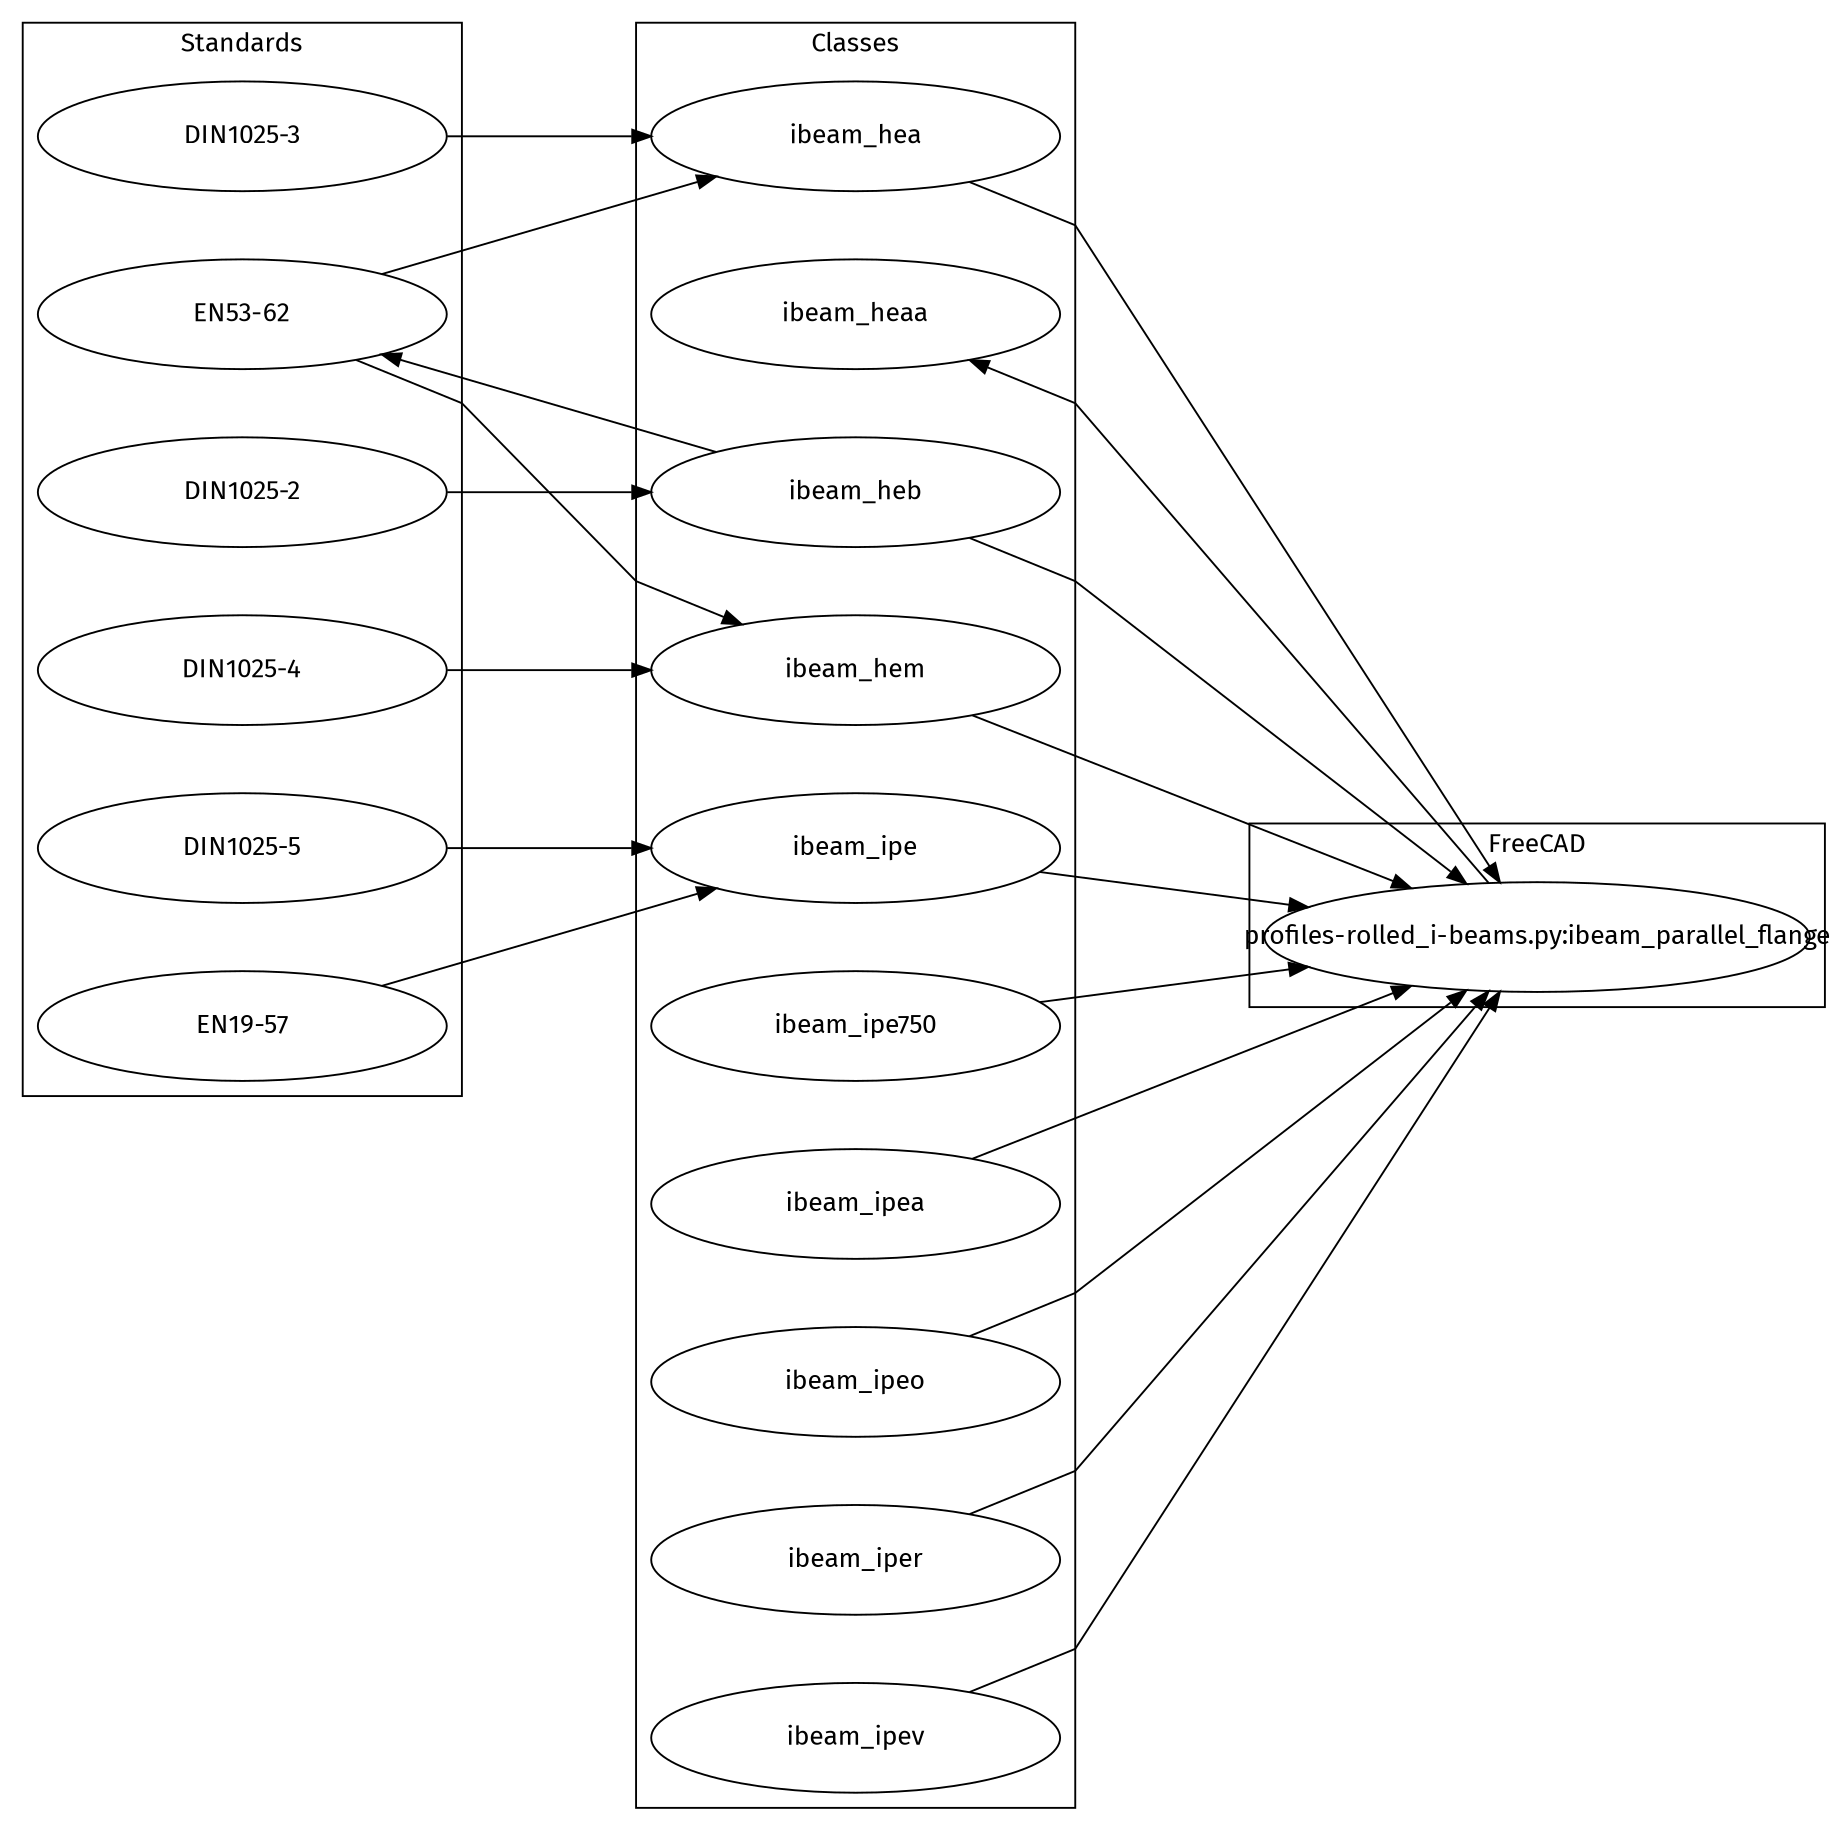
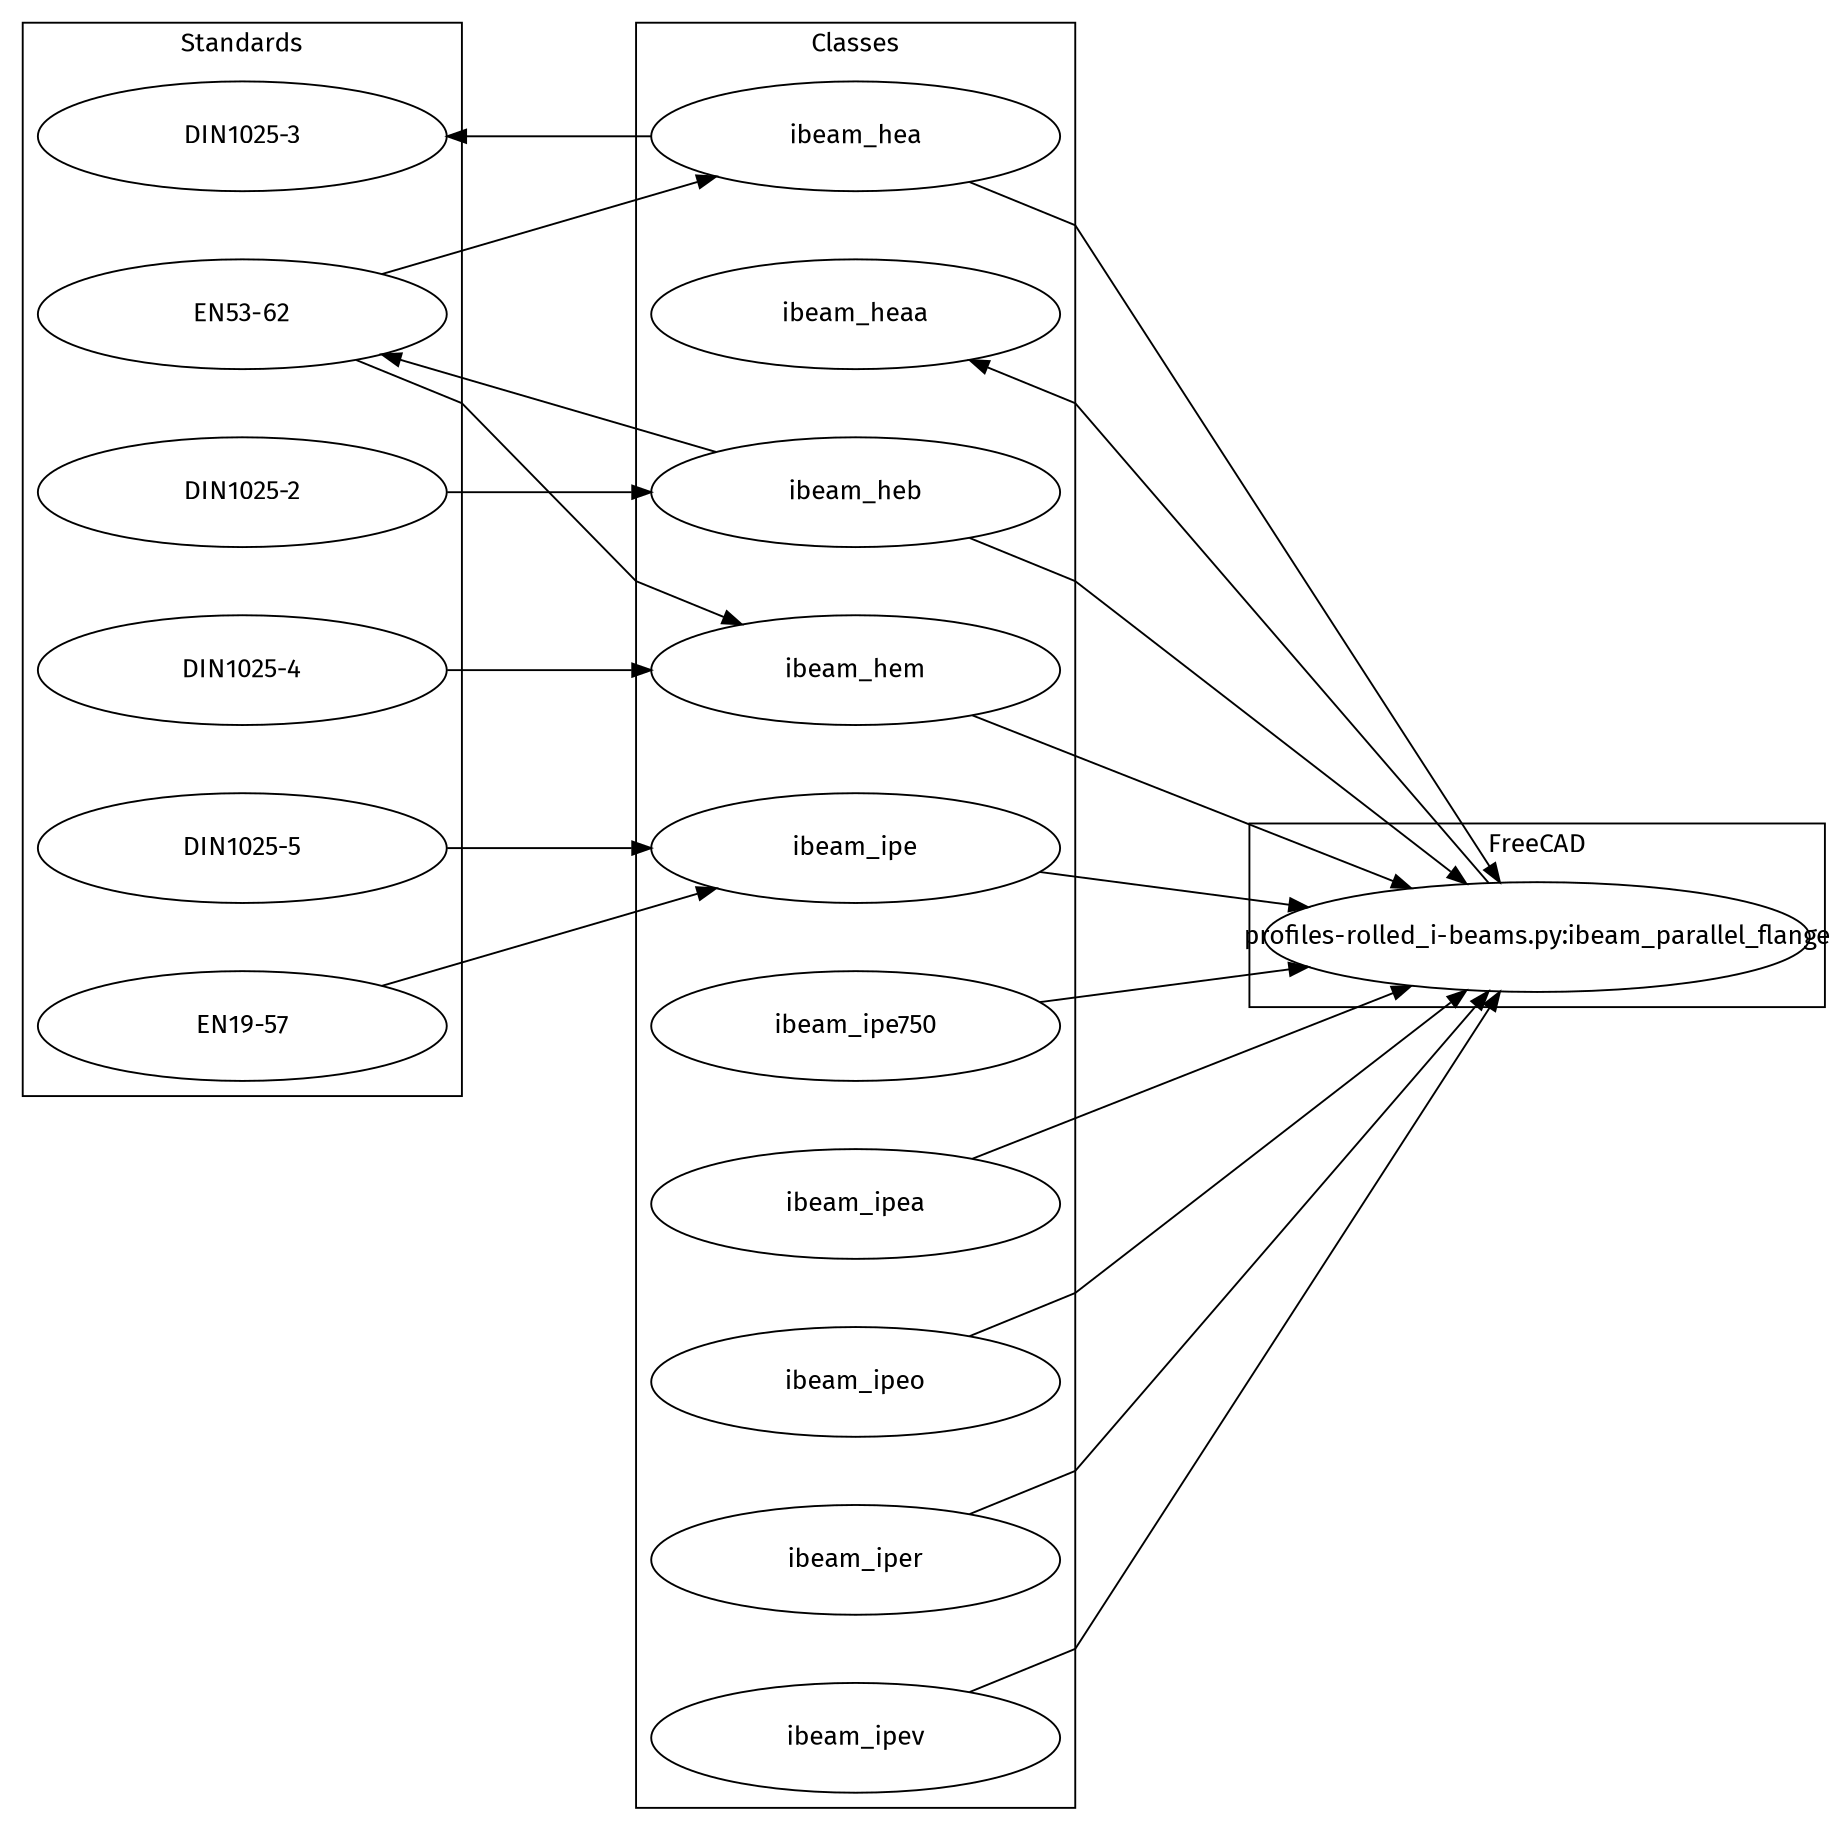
(539, 136) -> (559, 136)
